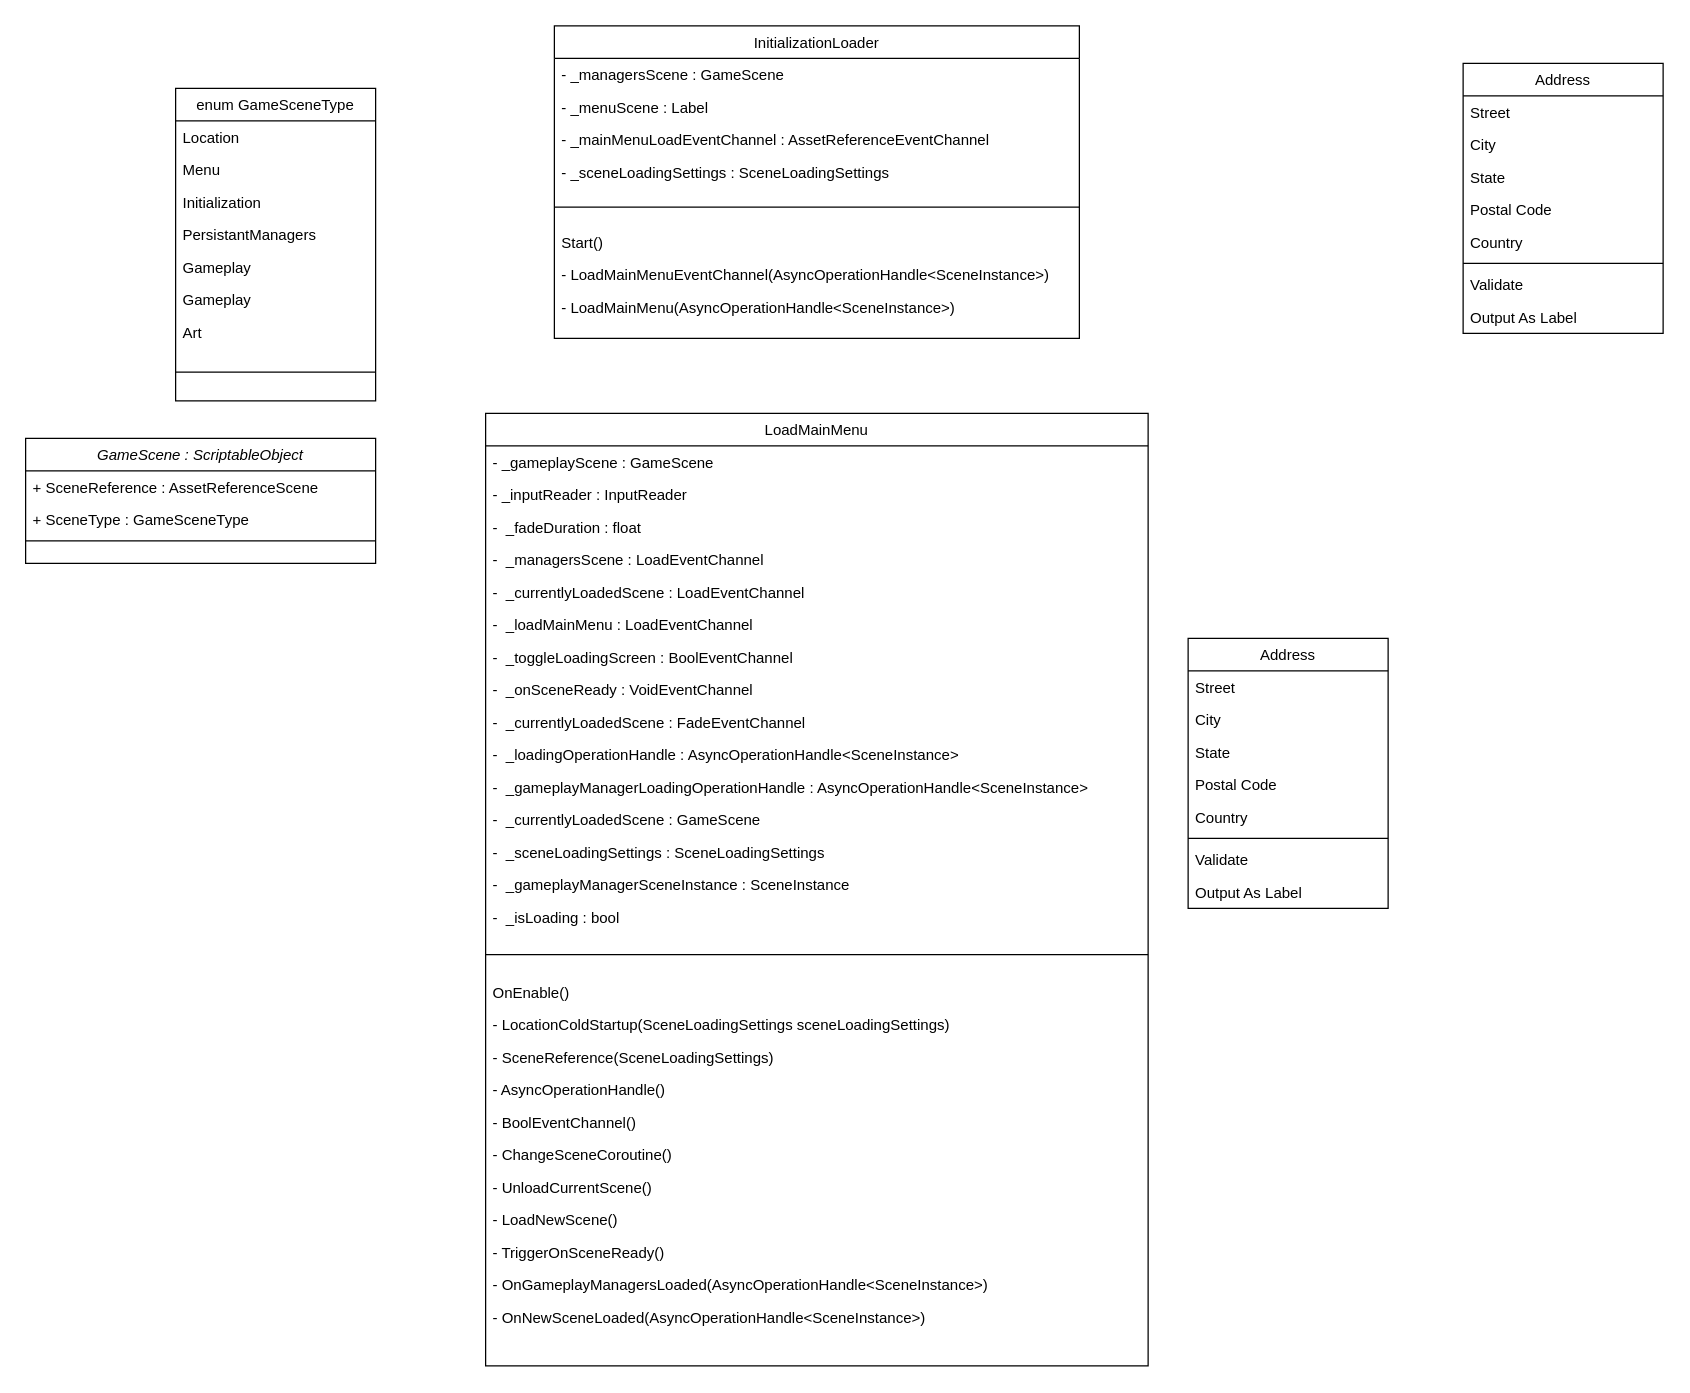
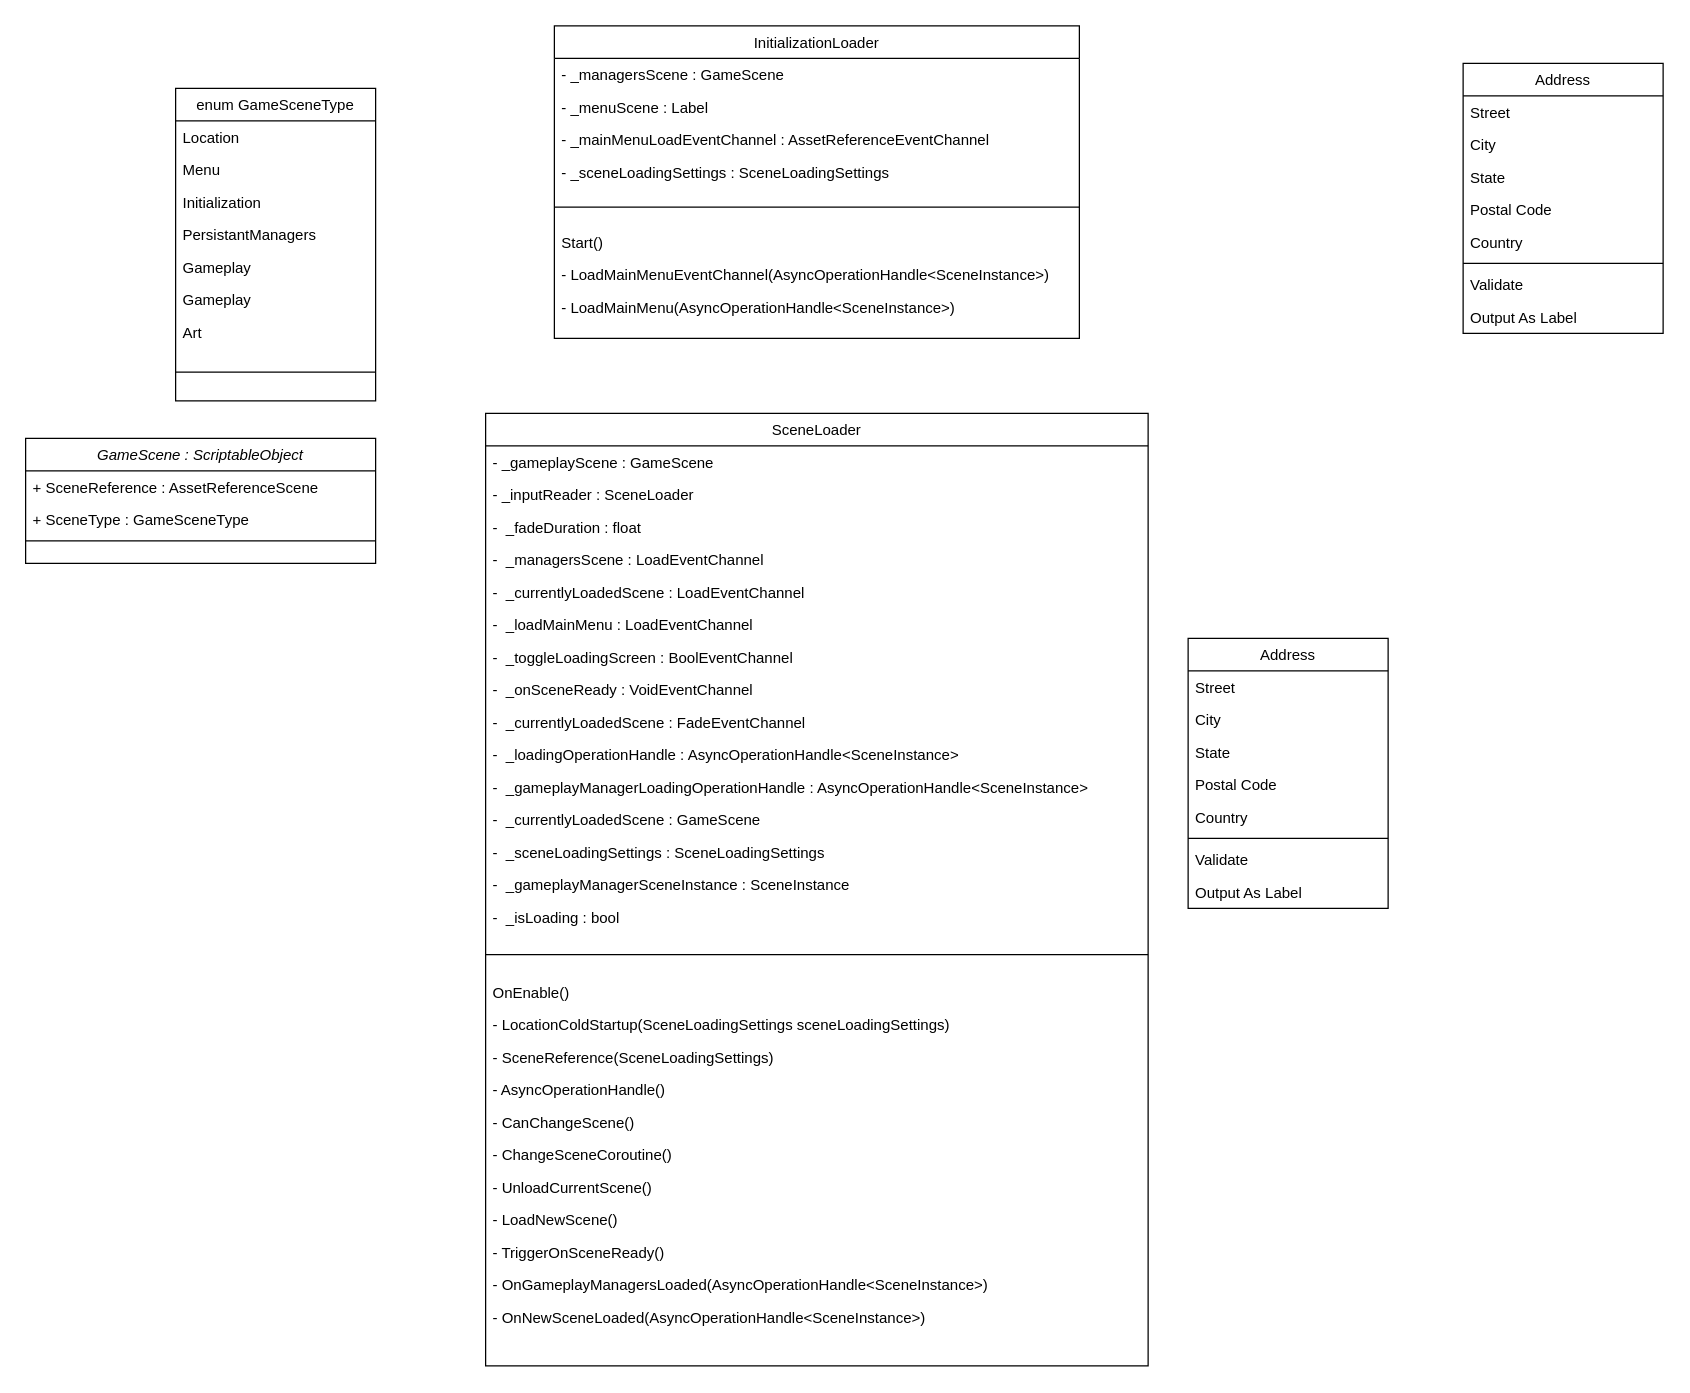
(816, 430) -> (816, 430)
(600, 495) -> (600, 495)
(571, 1123) -> (566, 1123)
